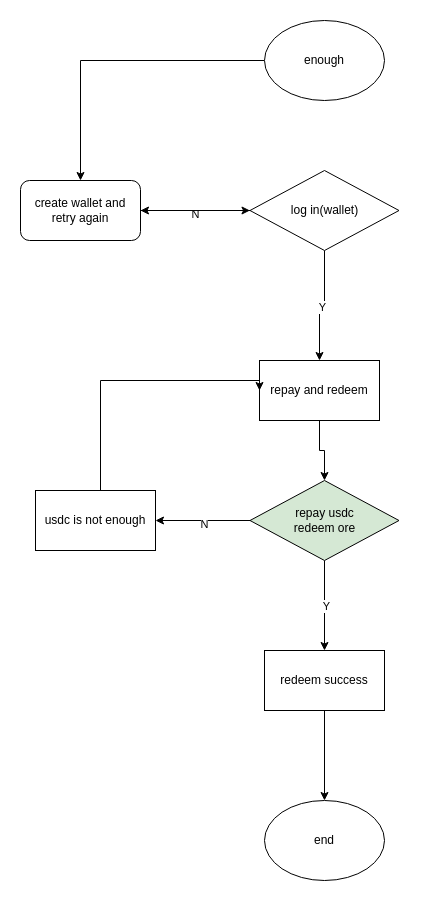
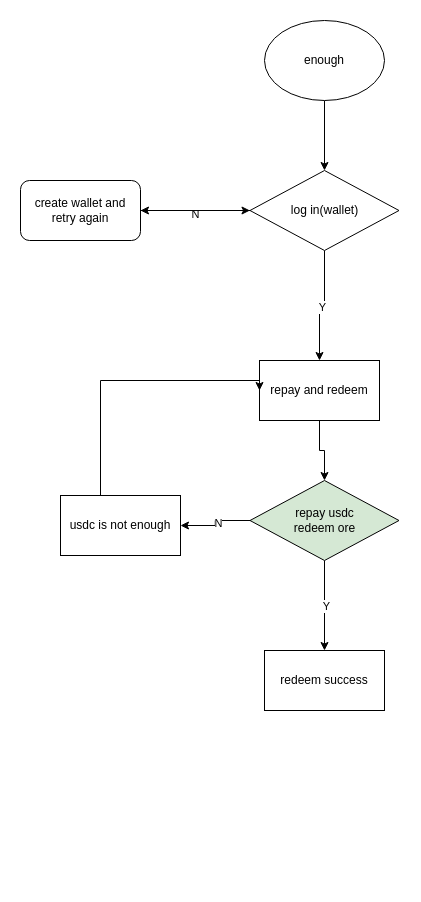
(117, 61) -> (325, 132)
(96, 521) -> (121, 526)
(325, 752) -> none
(325, 841) -> none
